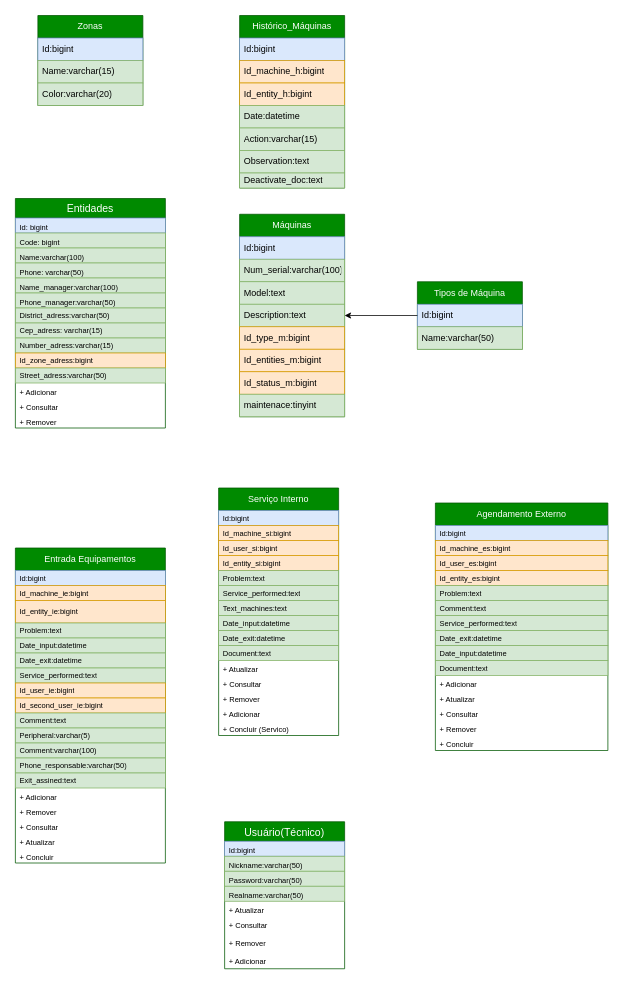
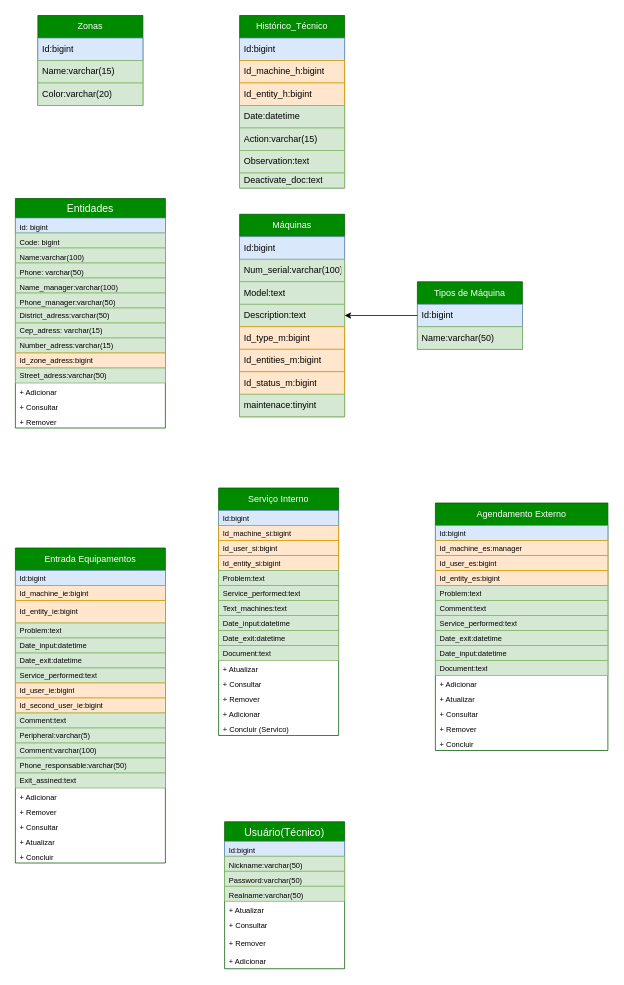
(292, 27) -> (292, 27)
(478, 548) -> (482, 548)
